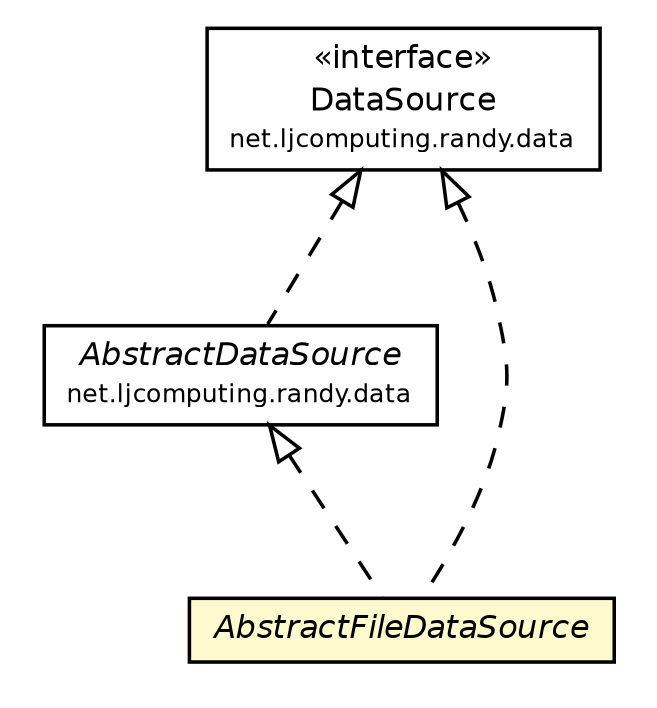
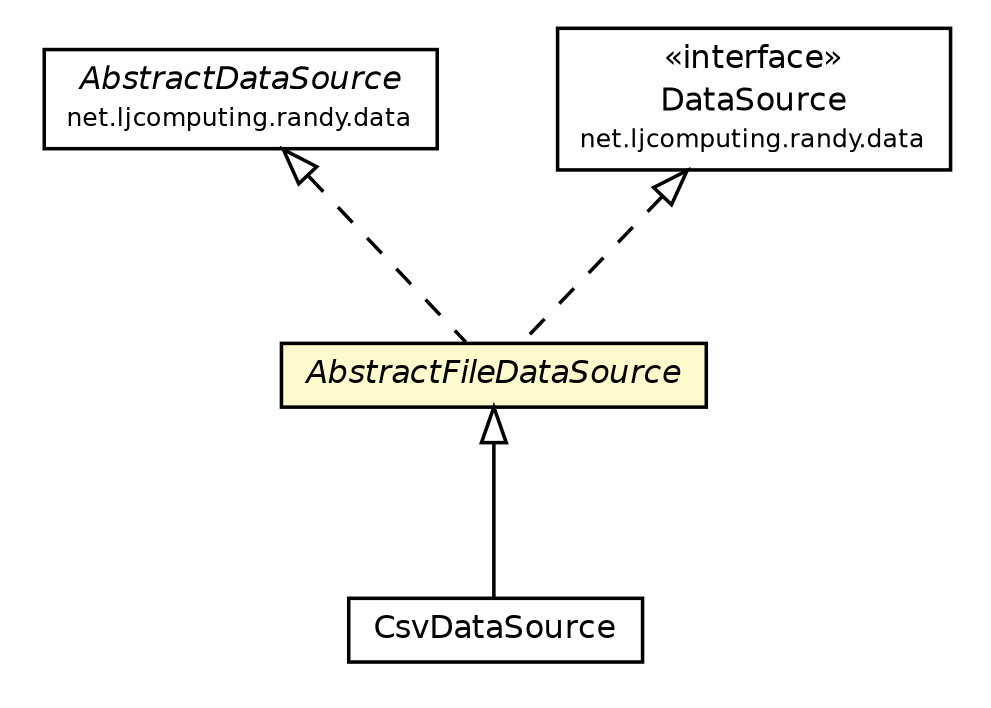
(305, 263) -> none
none -> (494, 630)
